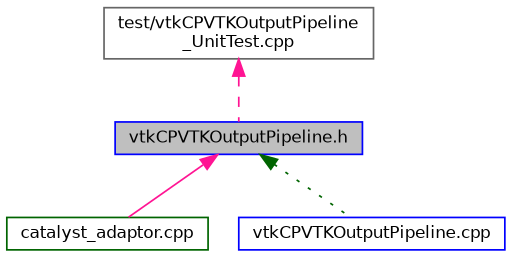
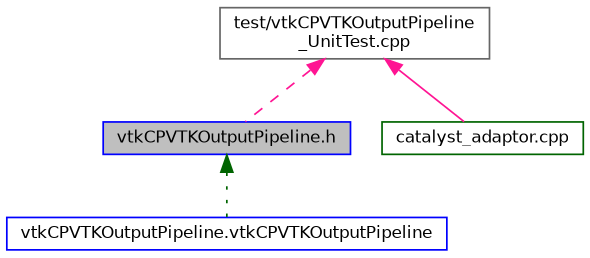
(166, 191) -> (432, 96)
(372, 234) -> (227, 234)
